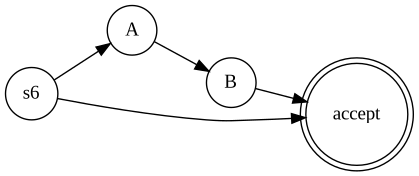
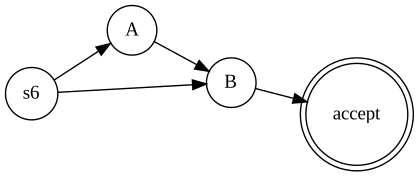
(174, 117) -> (125, 89)
